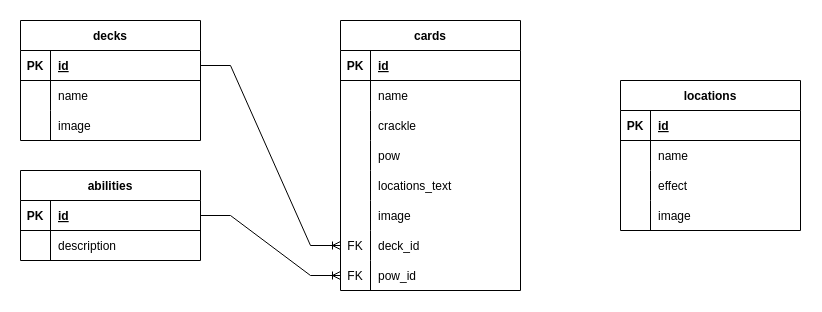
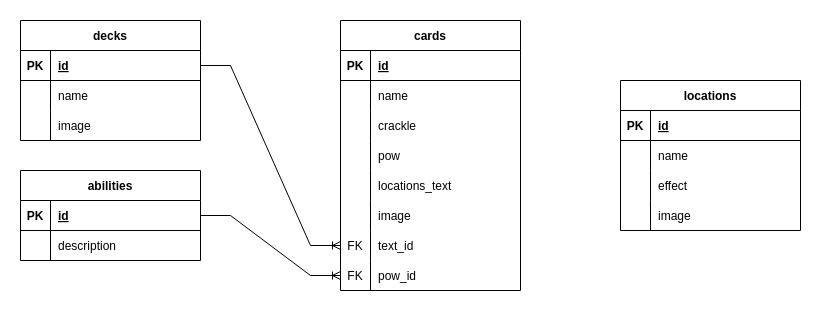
(400, 246) -> (400, 246)
